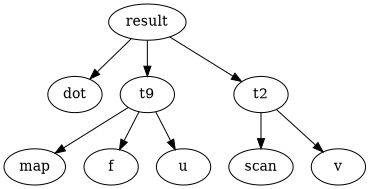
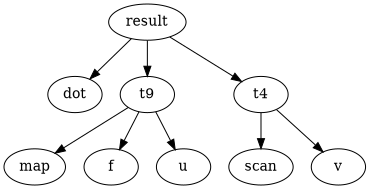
(261, 95) -> (261, 95)
